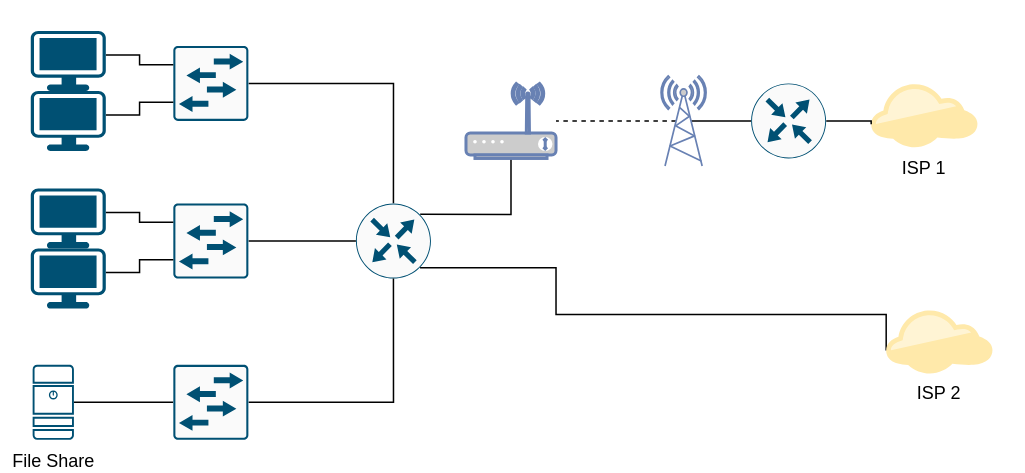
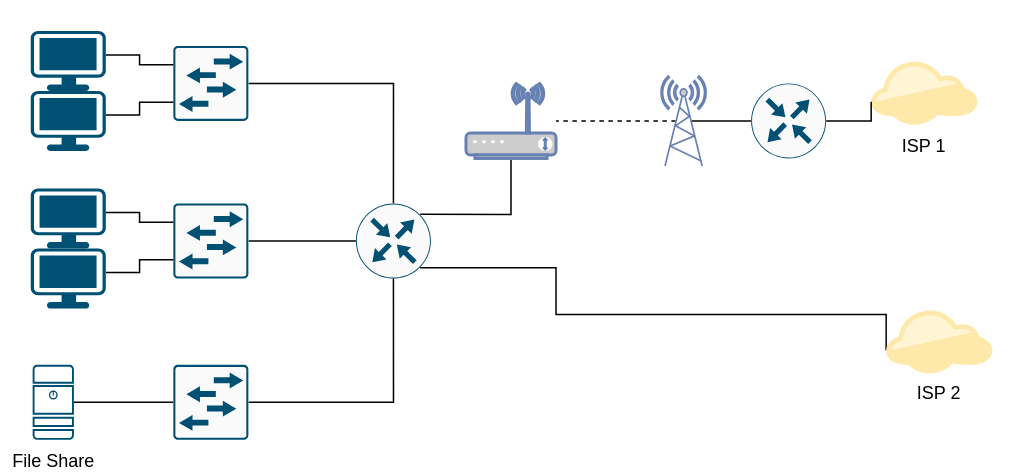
(924, 115) -> (924, 93)
